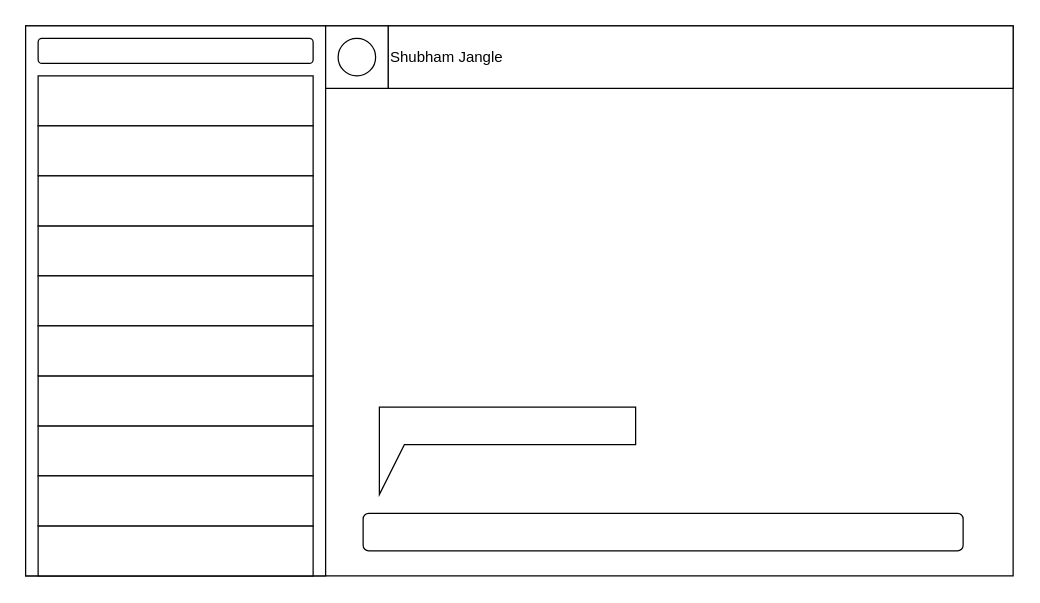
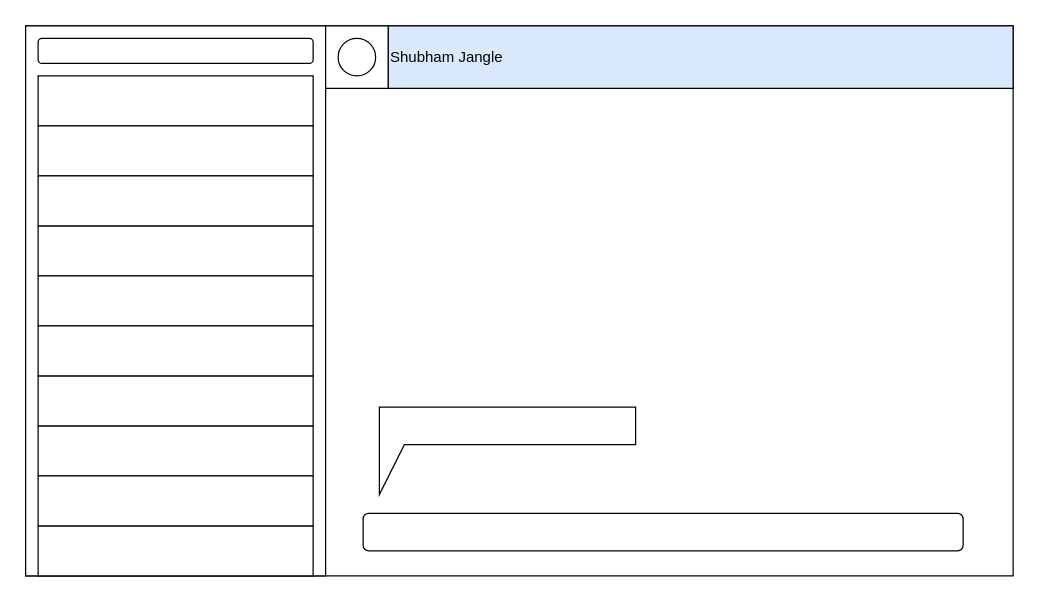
(701, 57) -> (701, 57)
